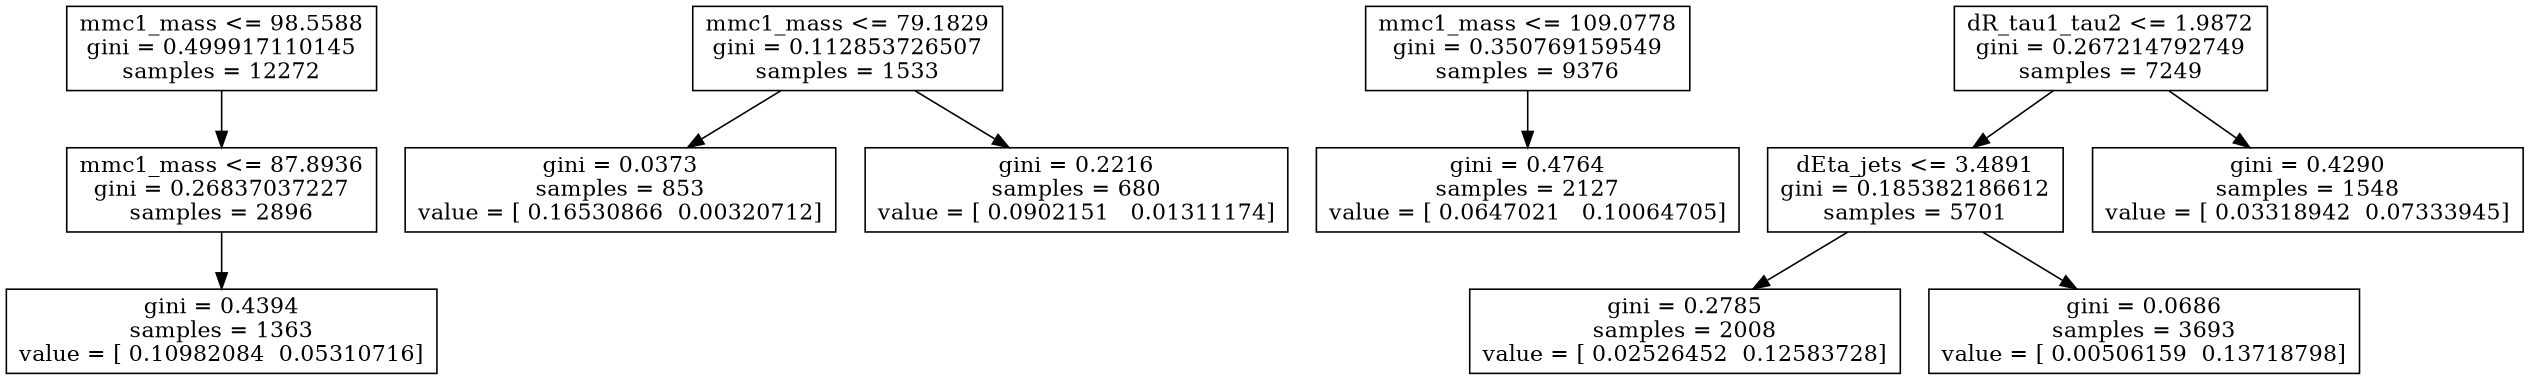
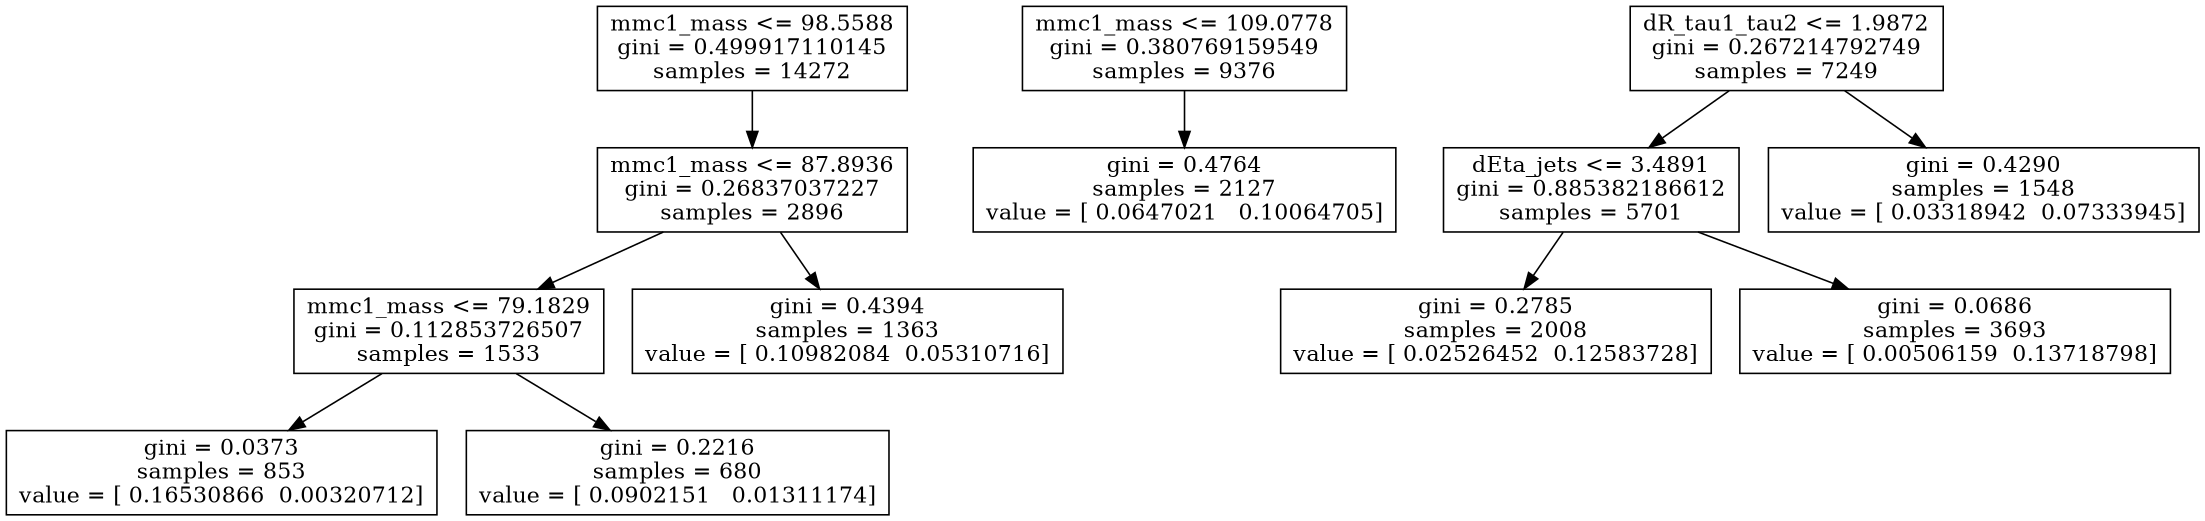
(222, 48) -> (752, 48)
(1528, 48) -> (1185, 48)
(1915, 190) -> (1591, 190)
none -> (608, 257)
